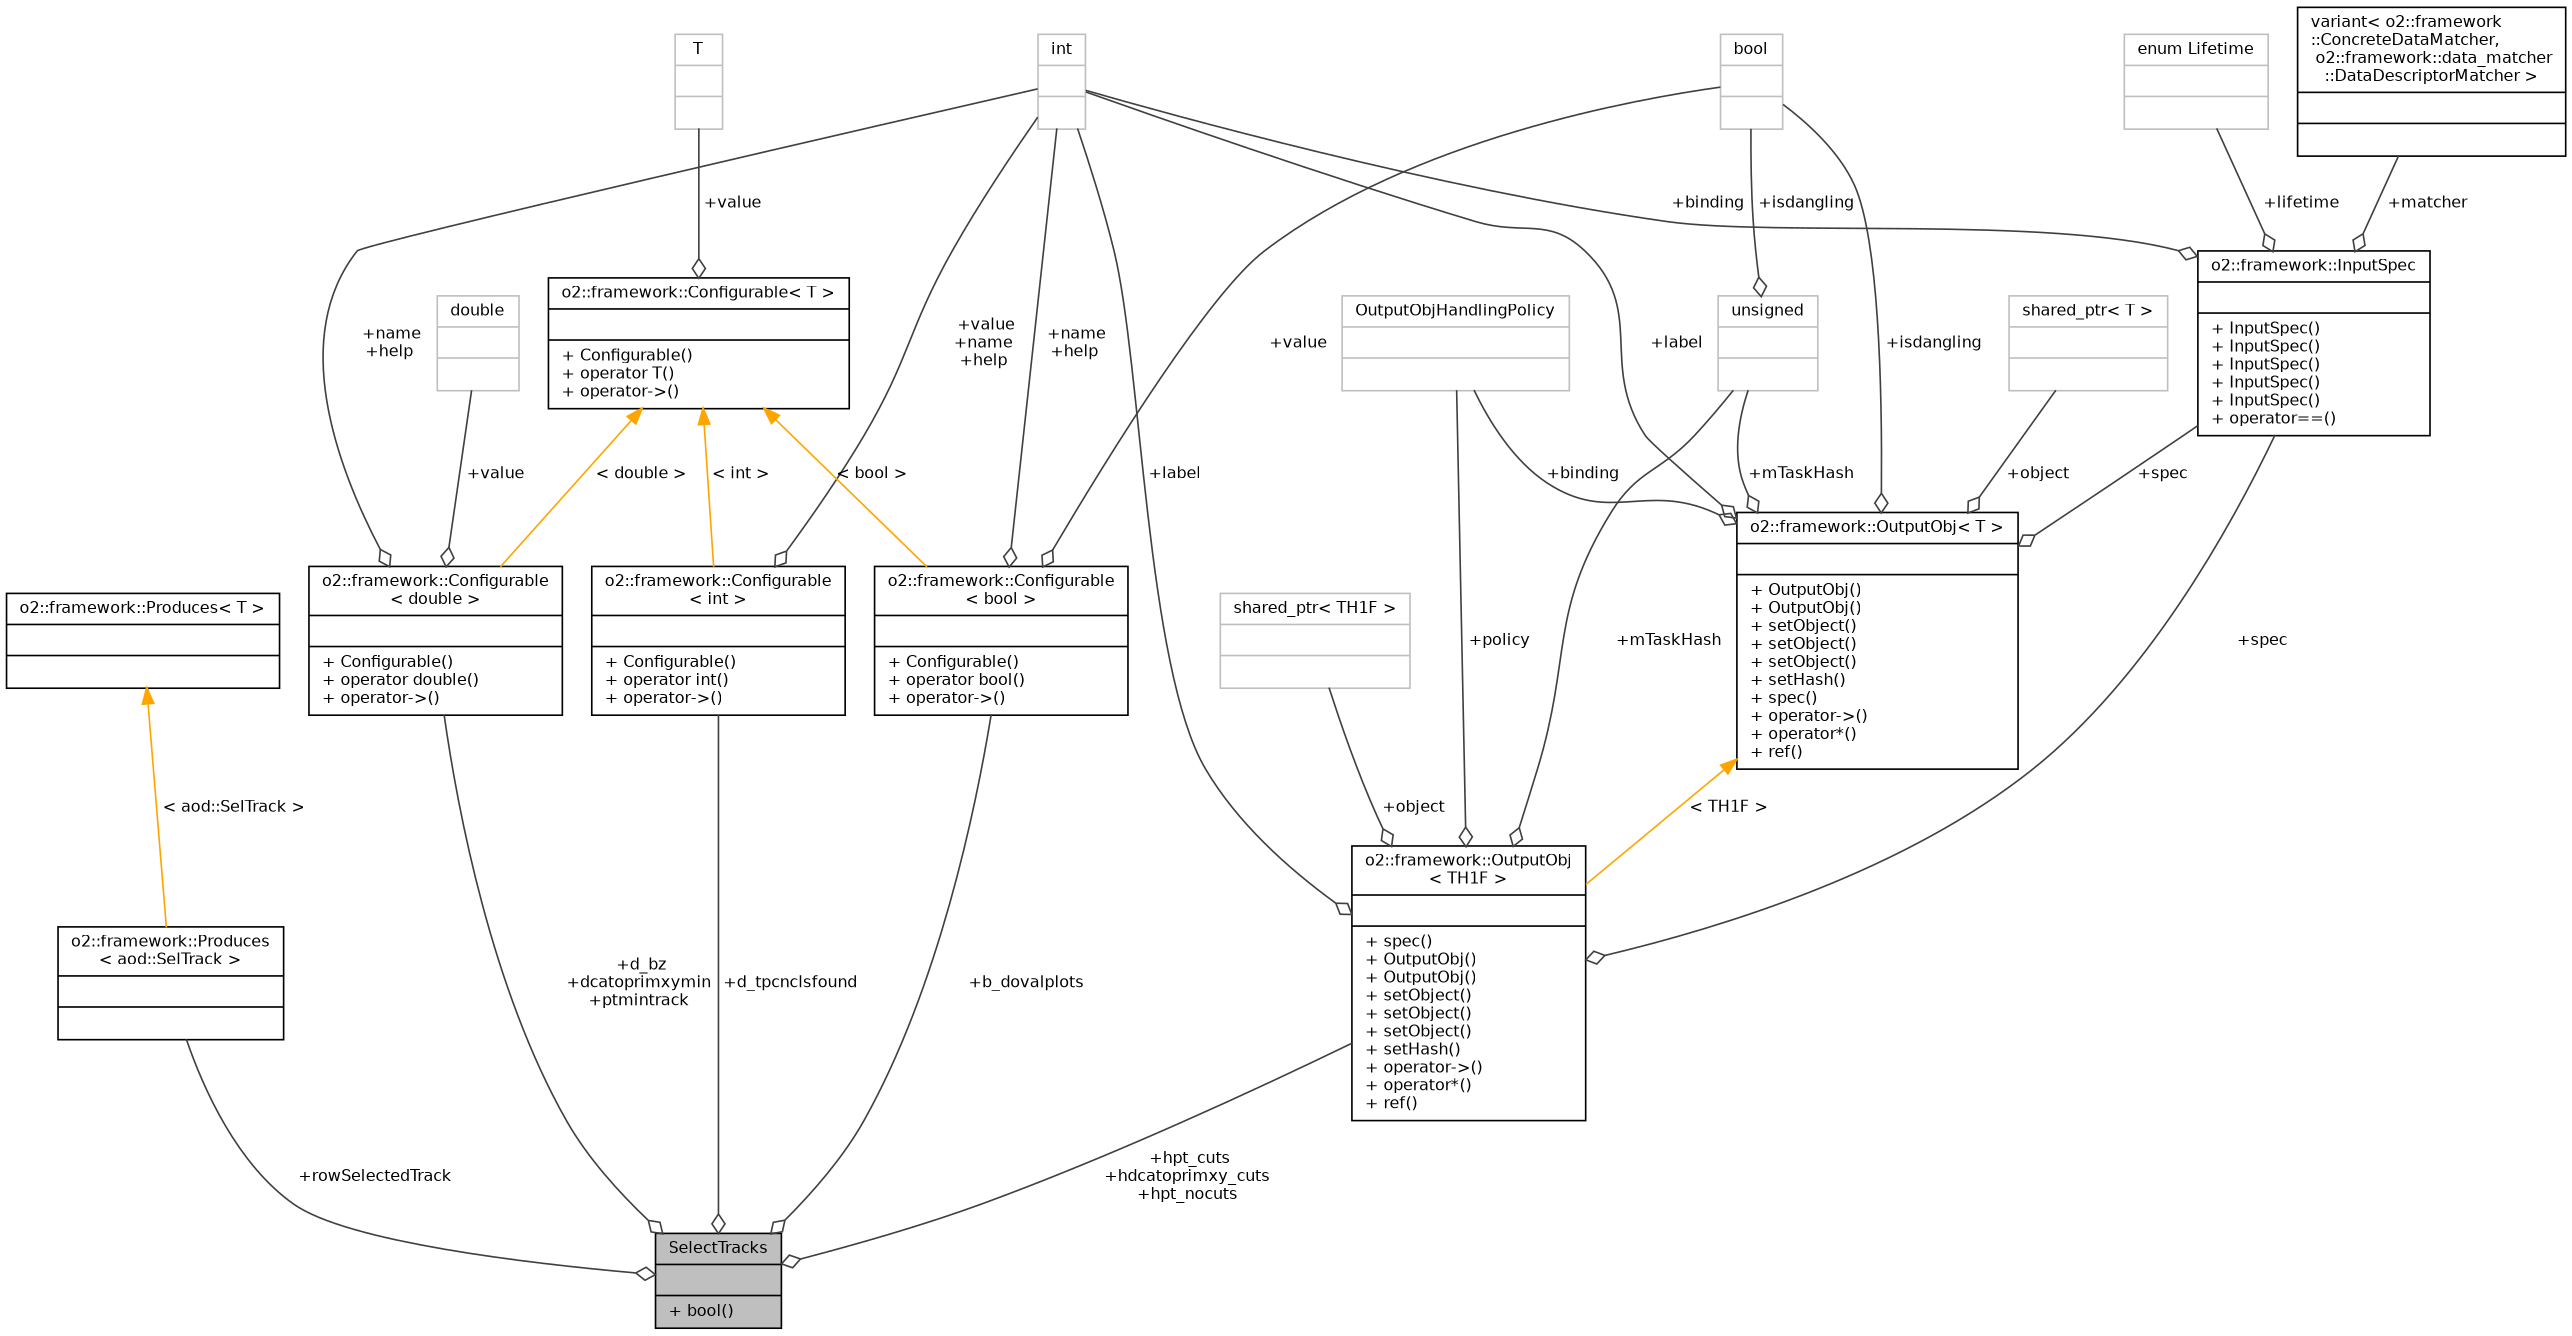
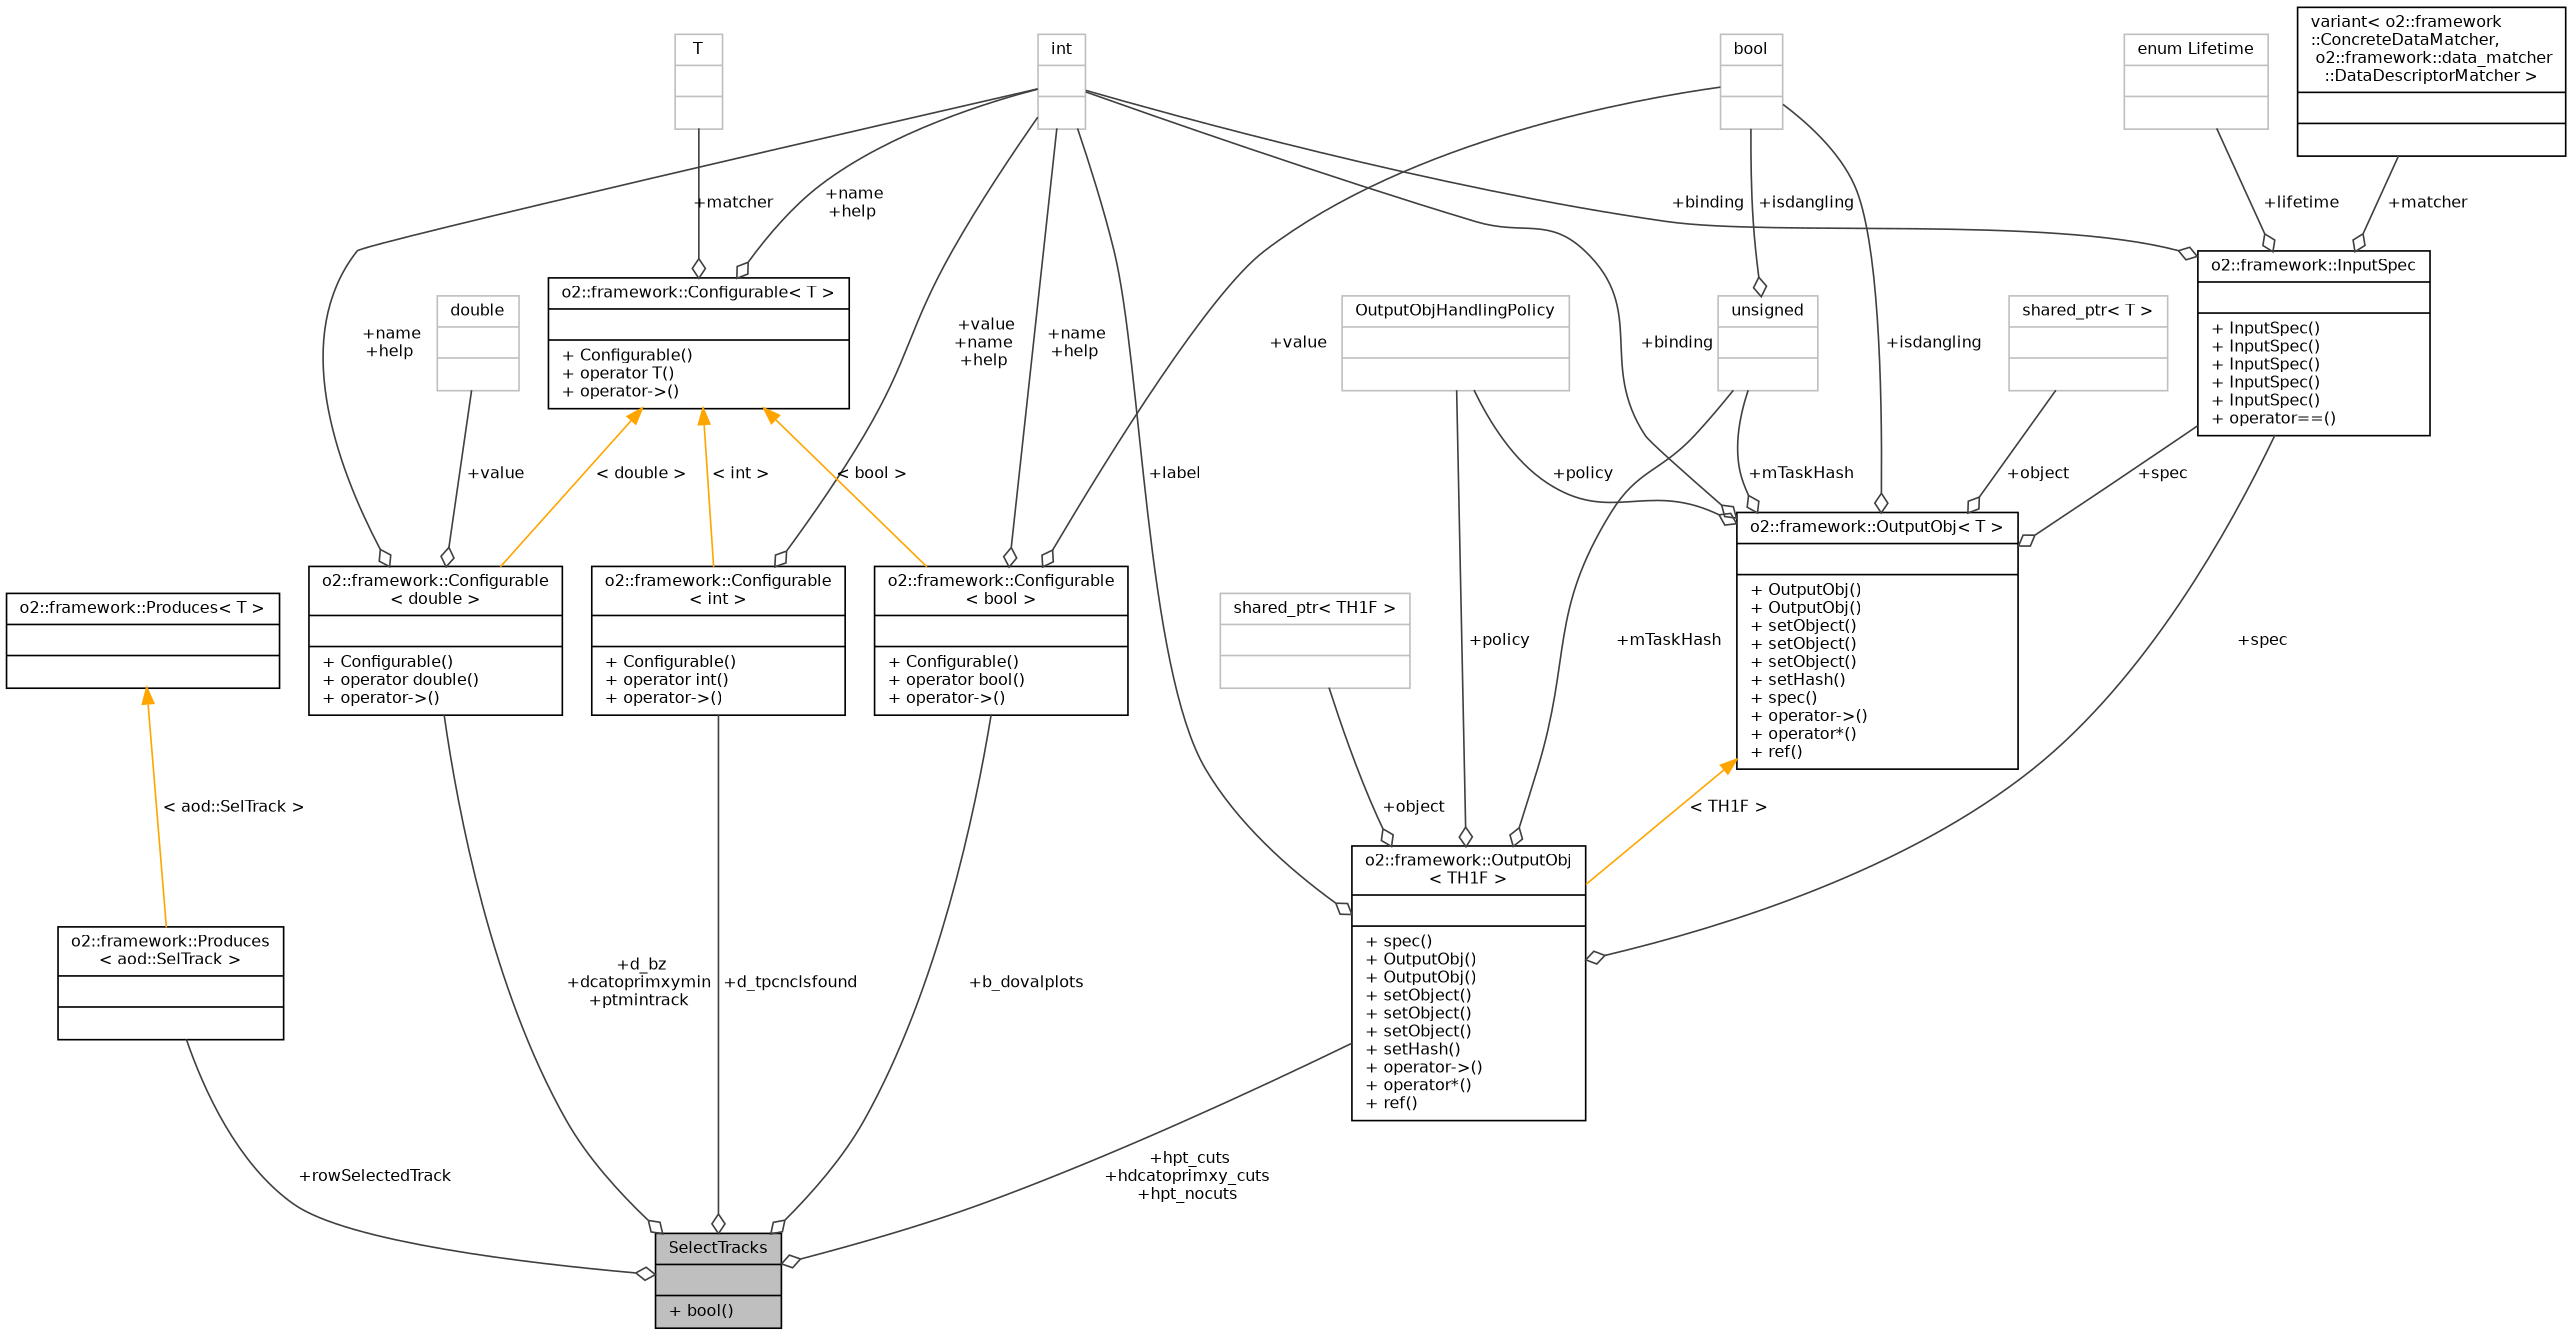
none -> (877, 150)
(731, 204) -> (731, 204)
(1675, 343) -> (1675, 343)
(1581, 474) -> (1581, 474)
